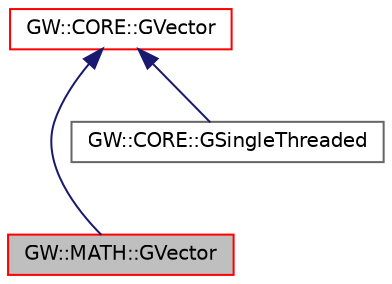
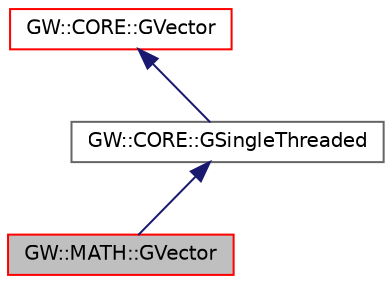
(52, 152) -> (167, 206)
